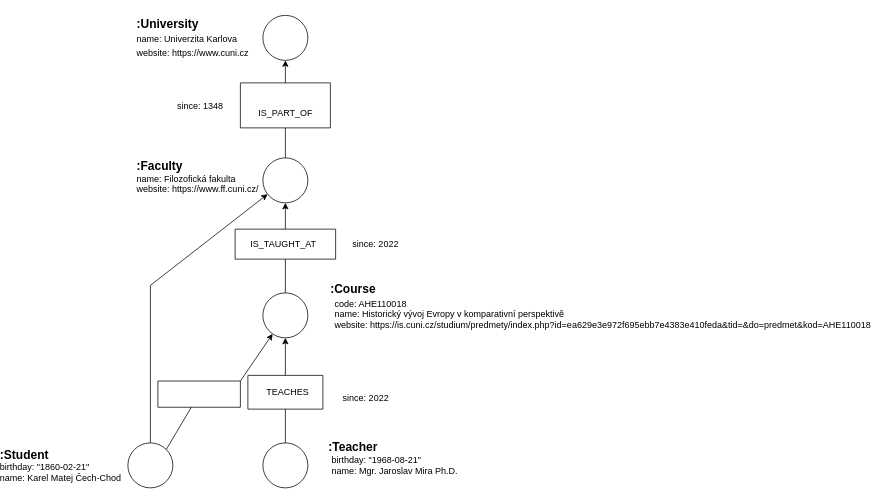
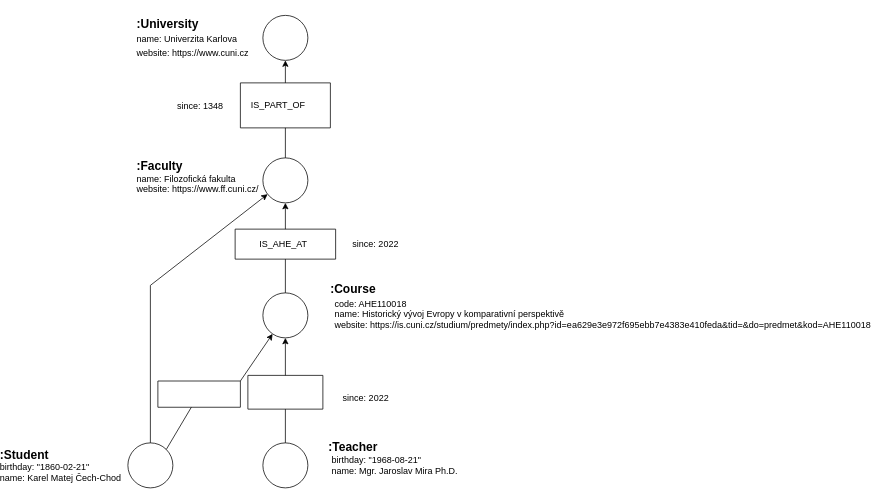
(285, 113) -> (278, 105)
(284, 244) -> (284, 244)
(288, 392) -> none
